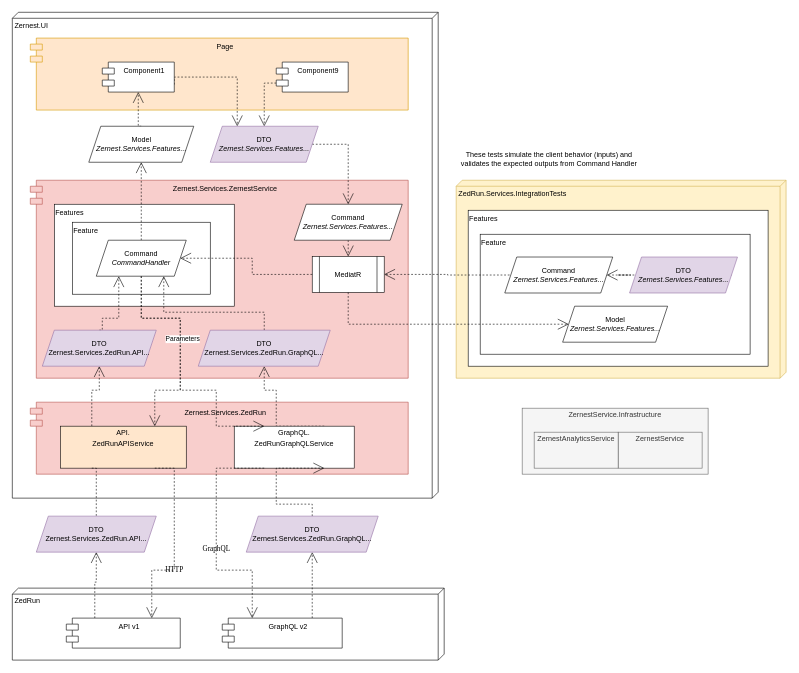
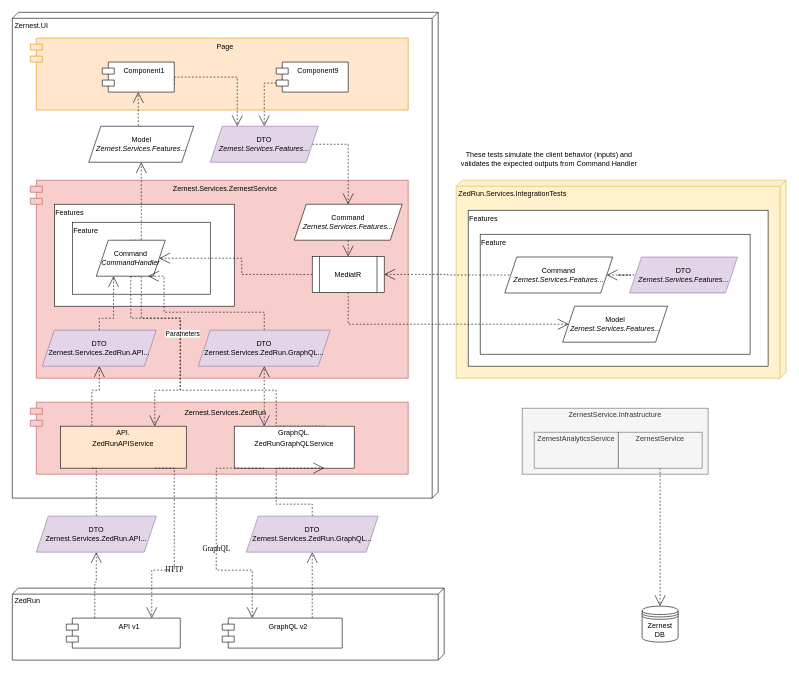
(141, 258) -> (131, 258)
none -> (660, 537)
none -> (660, 624)
